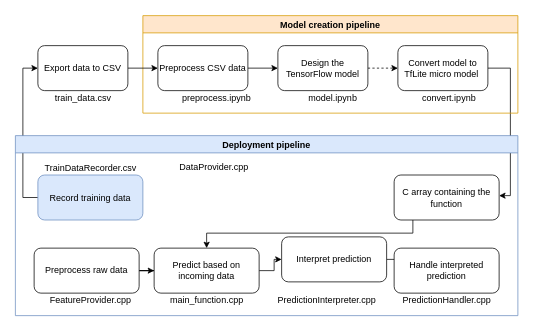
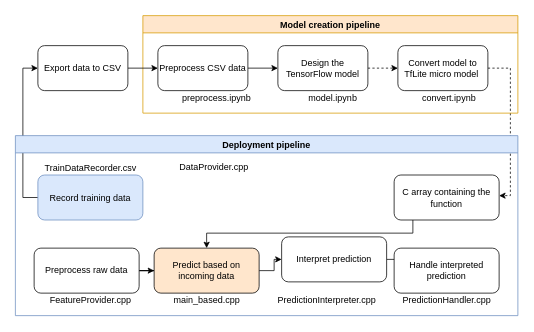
(510, 91) -> (510, 91)
(83, 98) -> none
(207, 270) -> (207, 270)
(207, 300) -> (207, 300)
